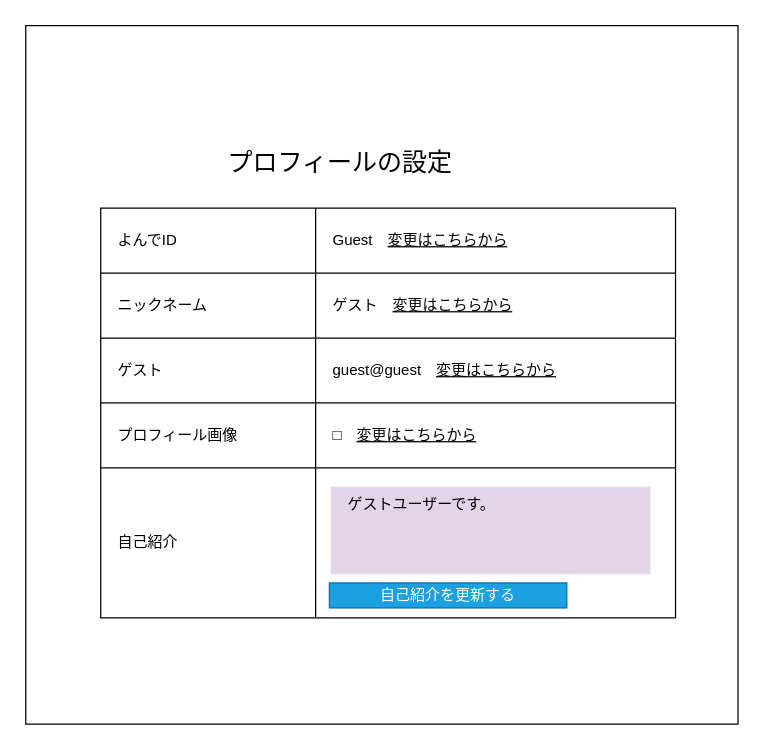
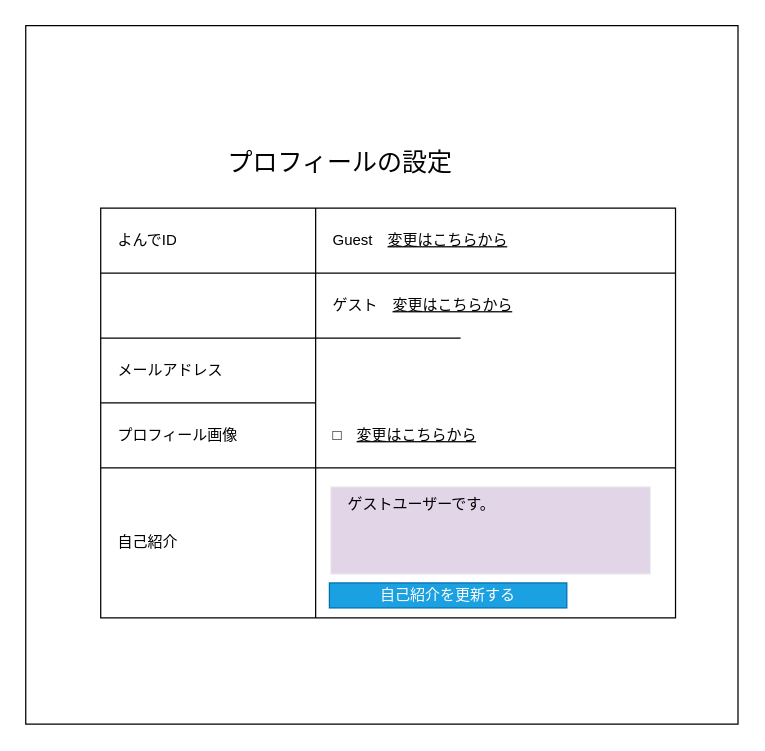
(208, 306) -> none
(126, 371) -> (156, 371)
(496, 371) -> none
